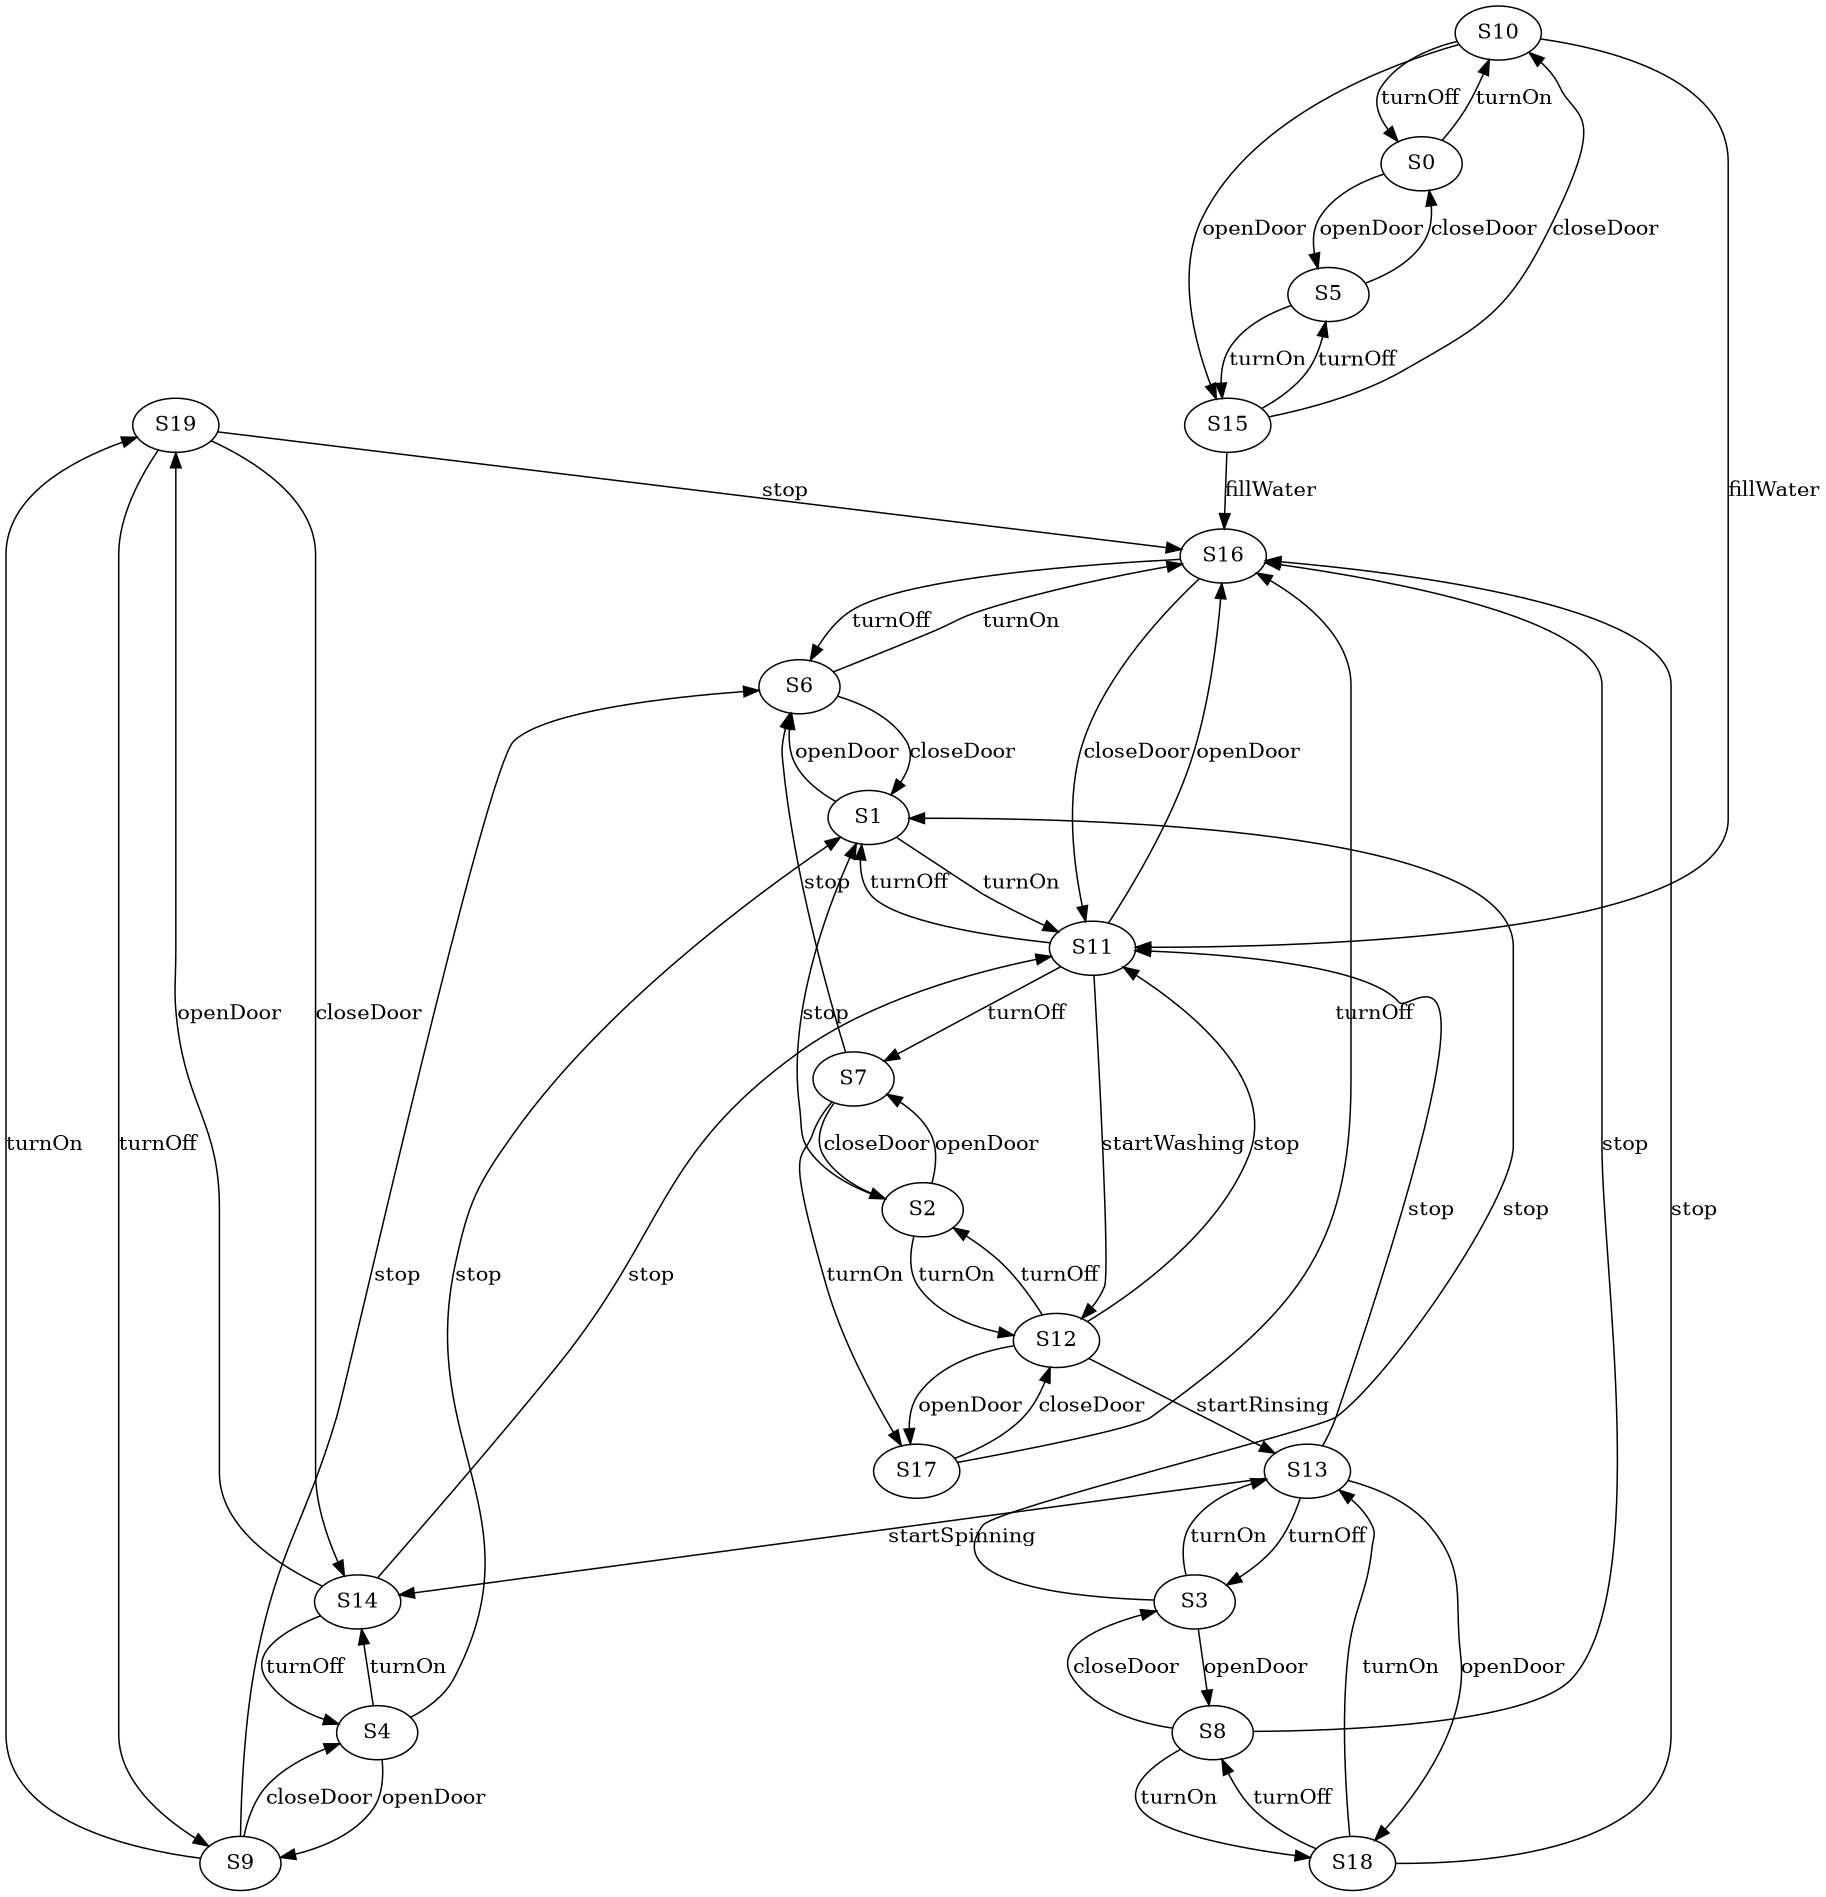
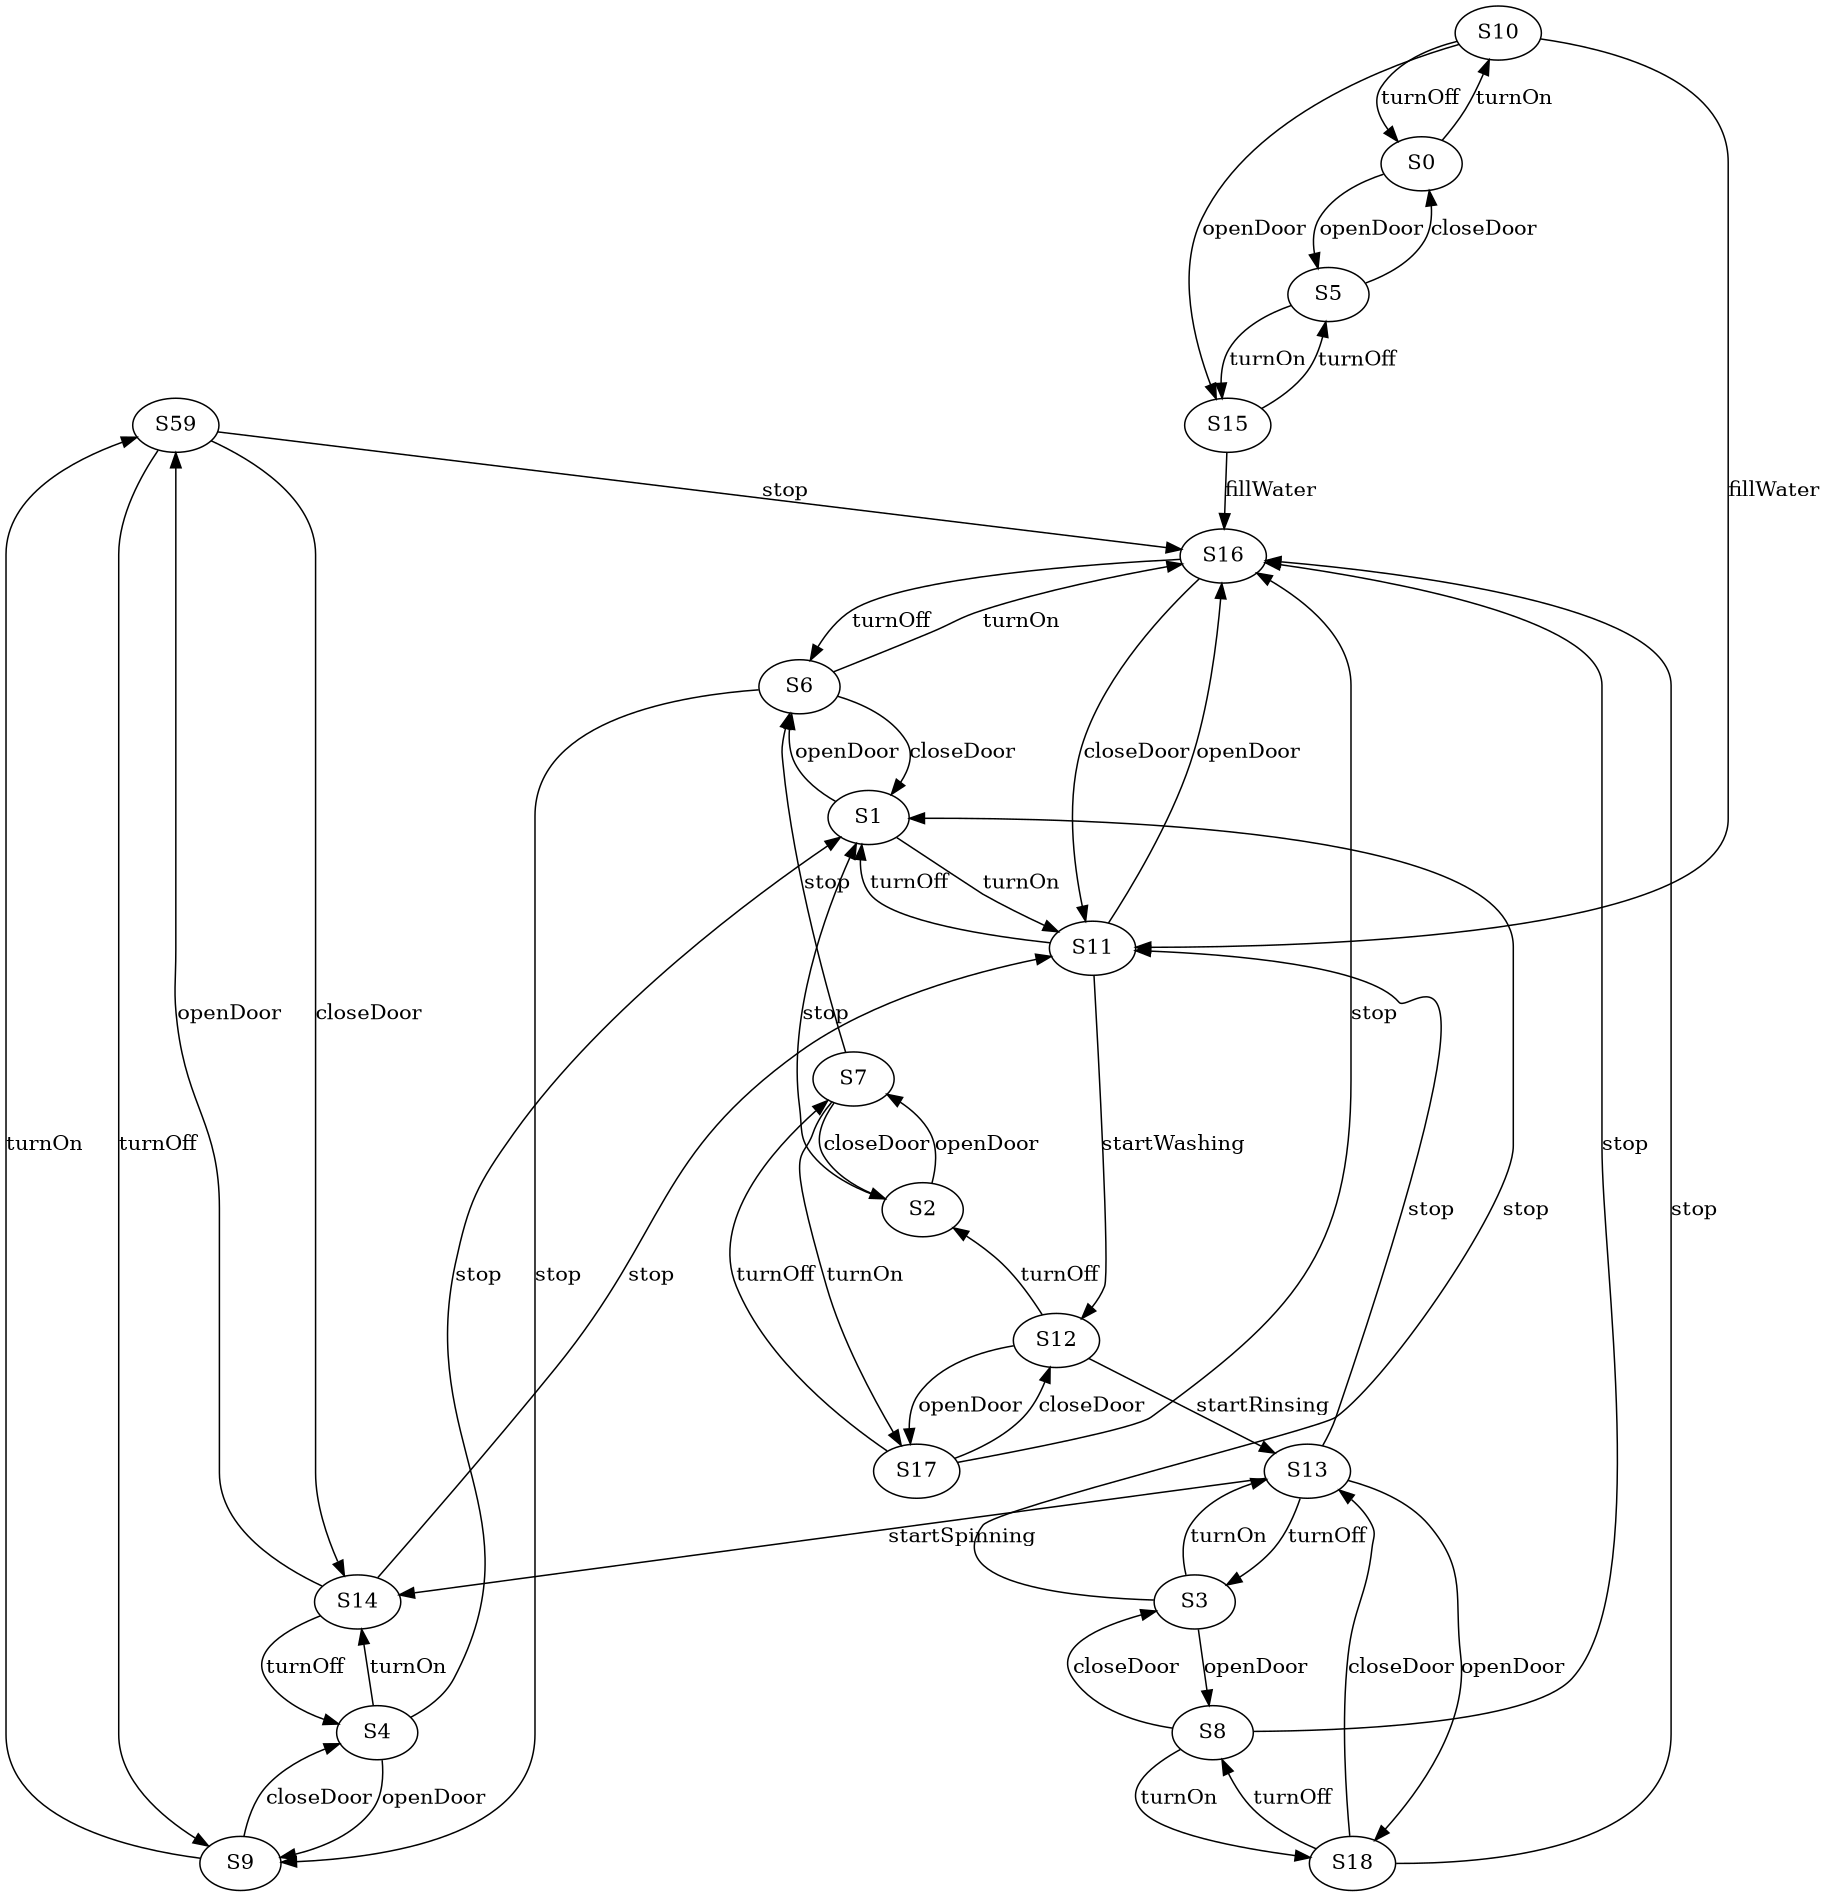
(1506, 298) -> none
(176, 425) -> (176, 425)
(979, 1010) -> (741, 1296)
(1374, 1014) -> (1374, 1014)
(1248, 1158) -> none
(395, 1172) -> (535, 1283)
(933, 1302) -> none
(1401, 1667) -> (1401, 1667)
